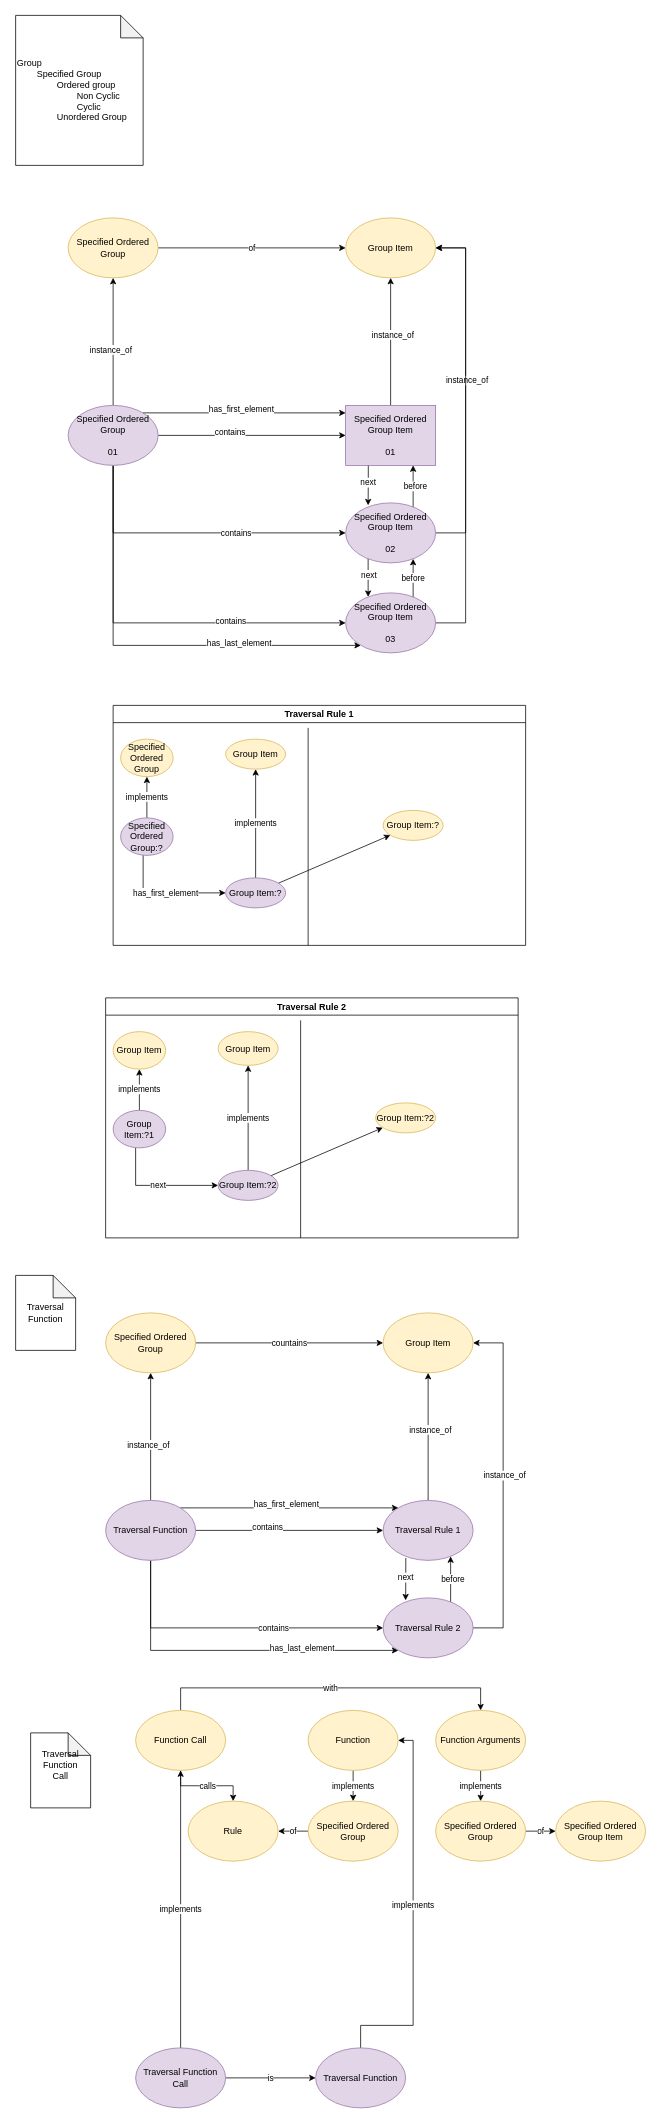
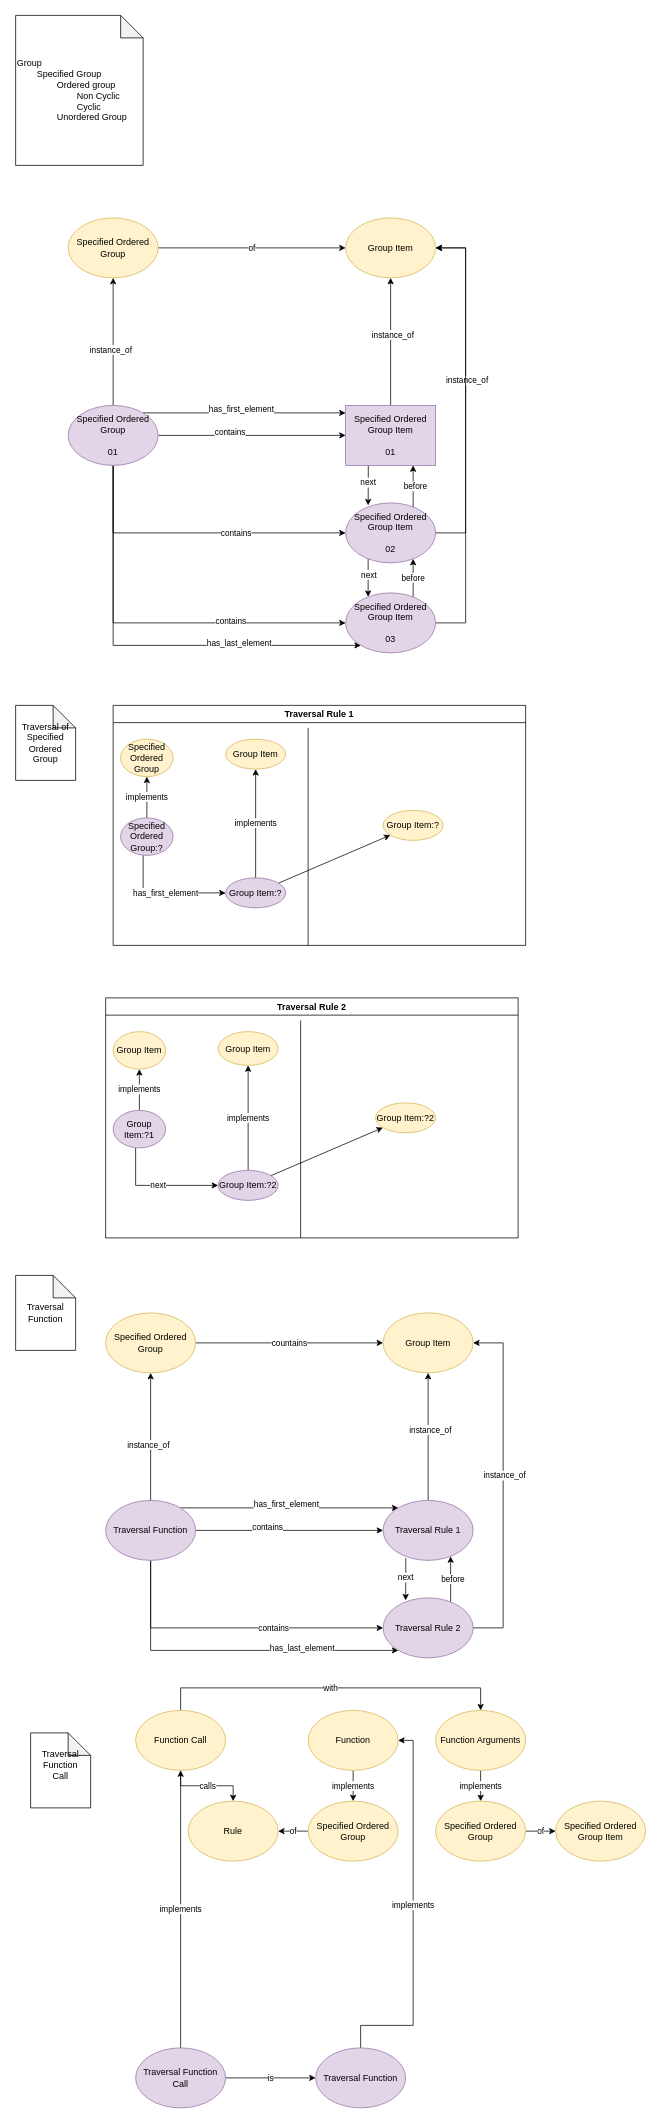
none -> (45, 743)
